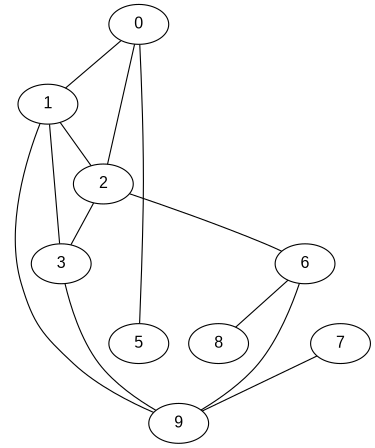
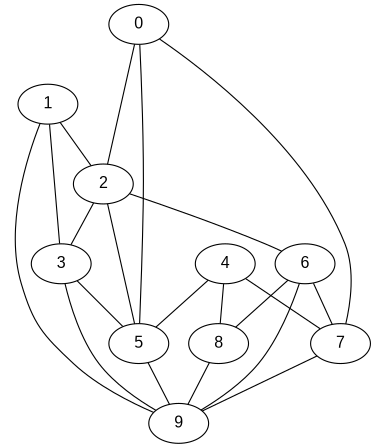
(93, 64) -> (293, 160)
none -> (121, 264)
none -> (225, 264)
none -> (100, 304)
none -> (323, 304)
none -> (159, 384)
none -> (199, 384)
